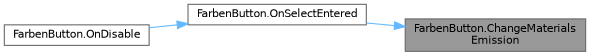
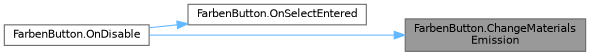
(380, 24) -> (272, 35)
